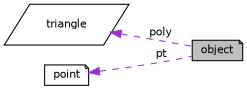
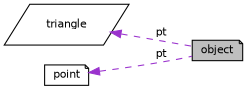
(159, 33) -> (159, 33)
